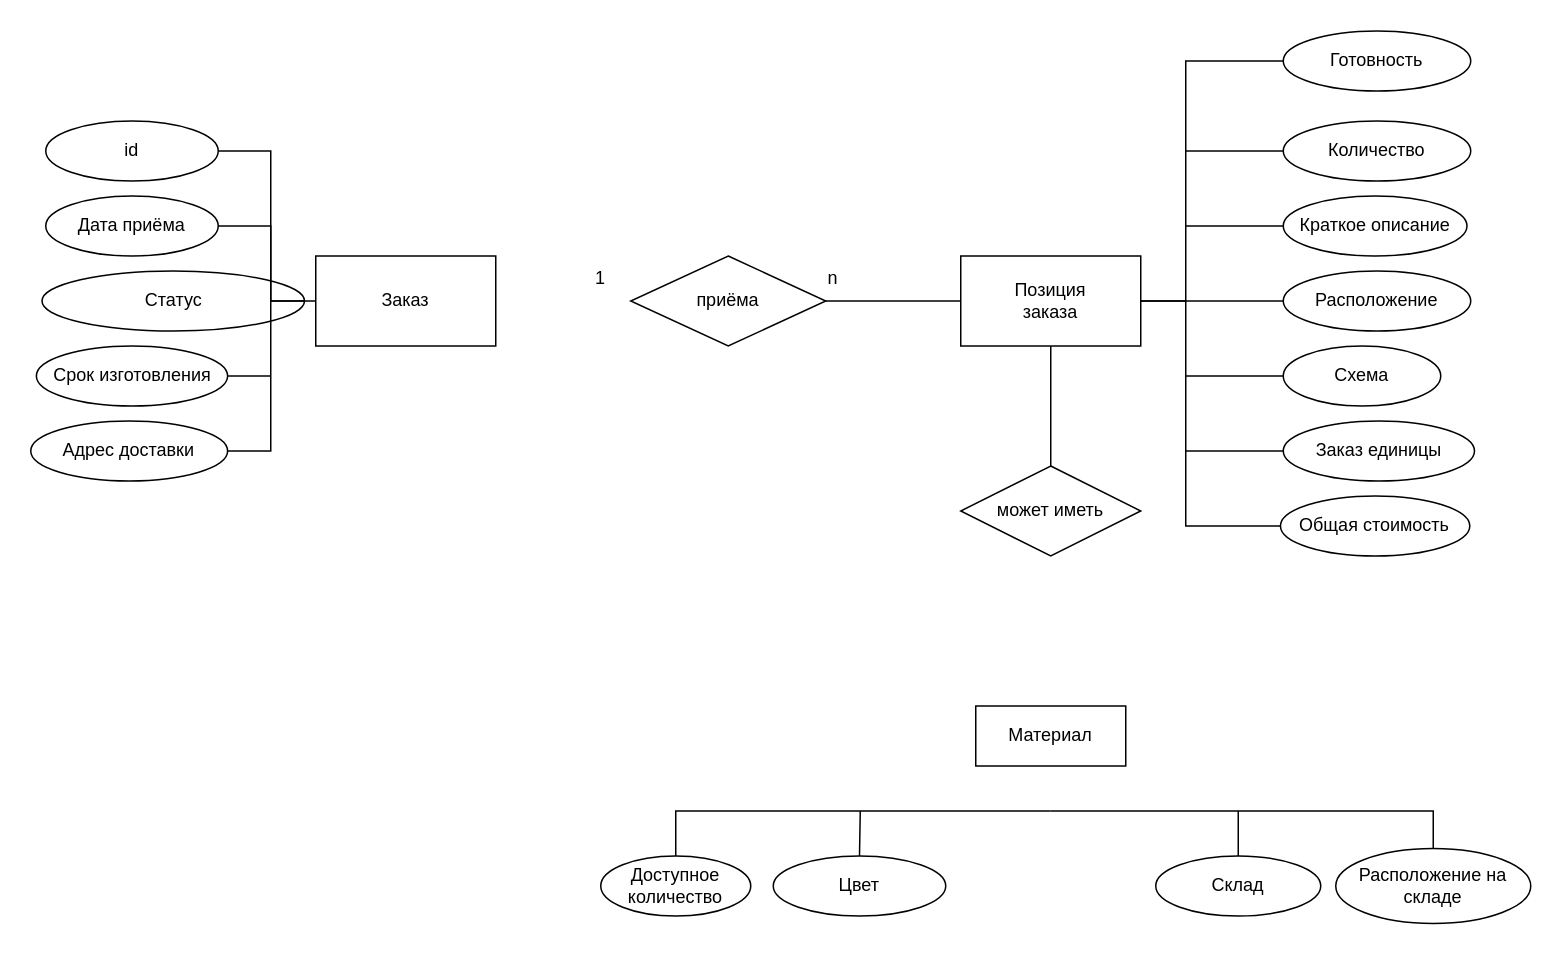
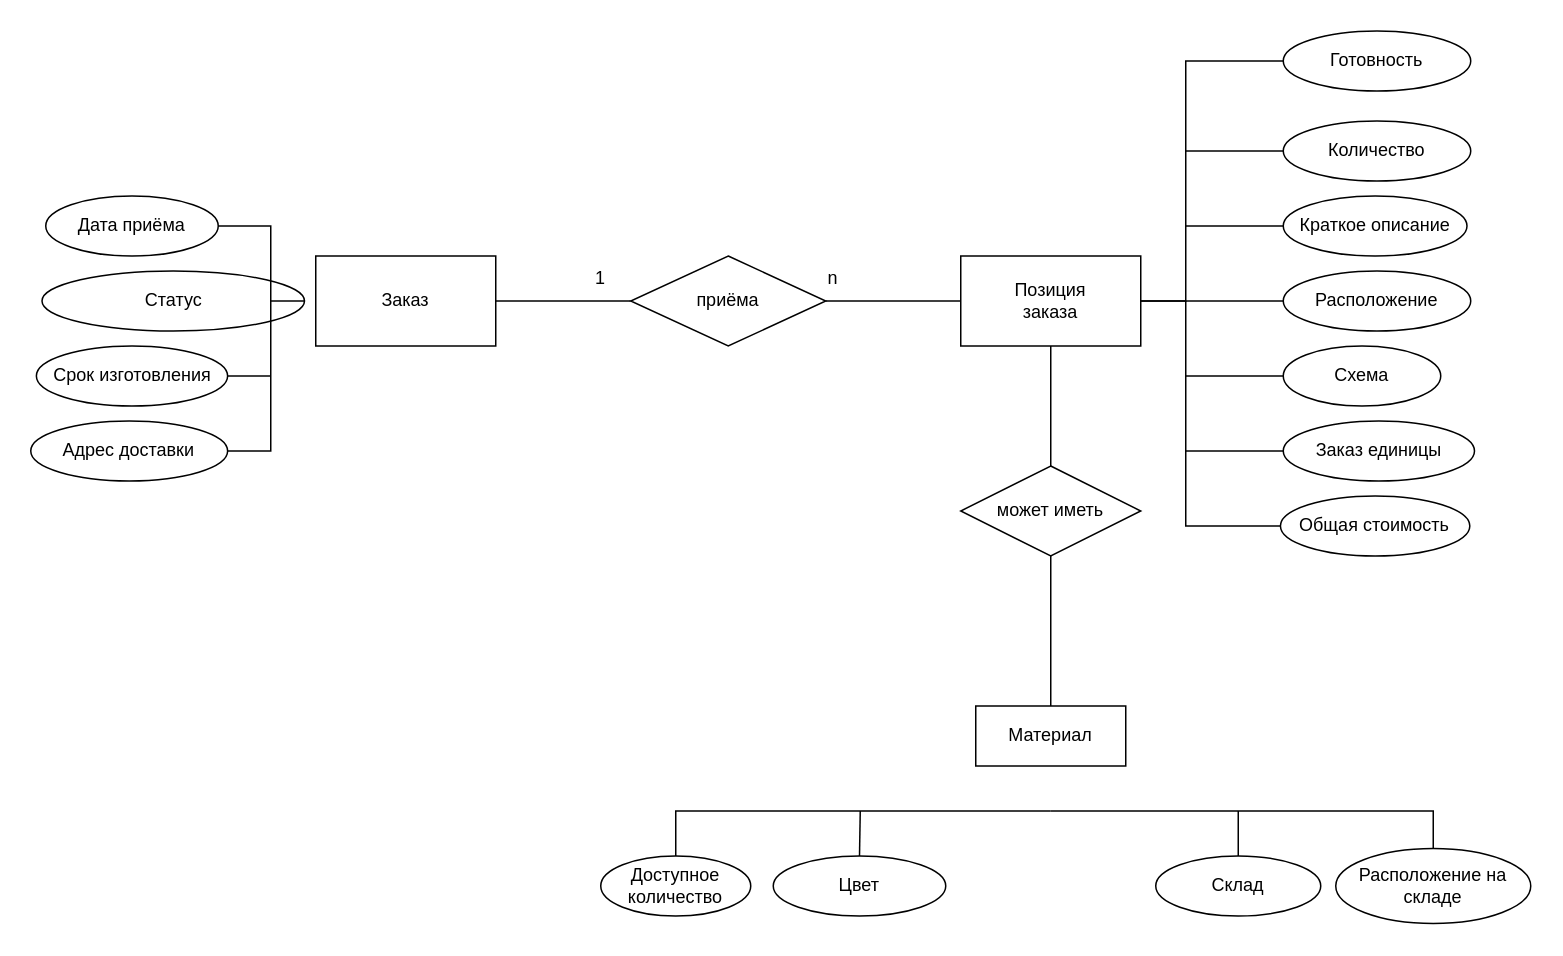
(132, 151) -> none
(271, 161) -> none
none -> (563, 301)
none -> (1051, 631)
